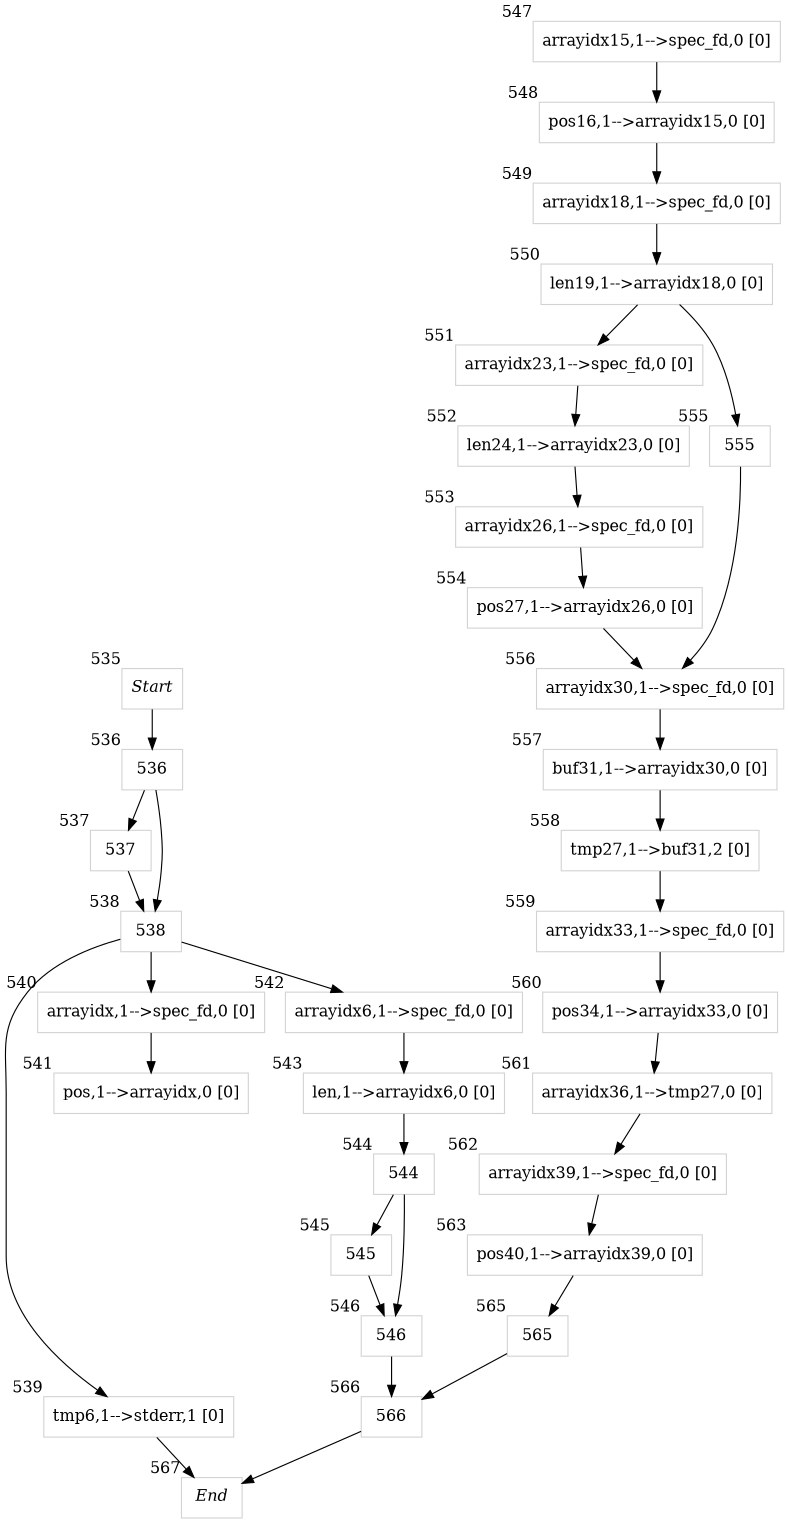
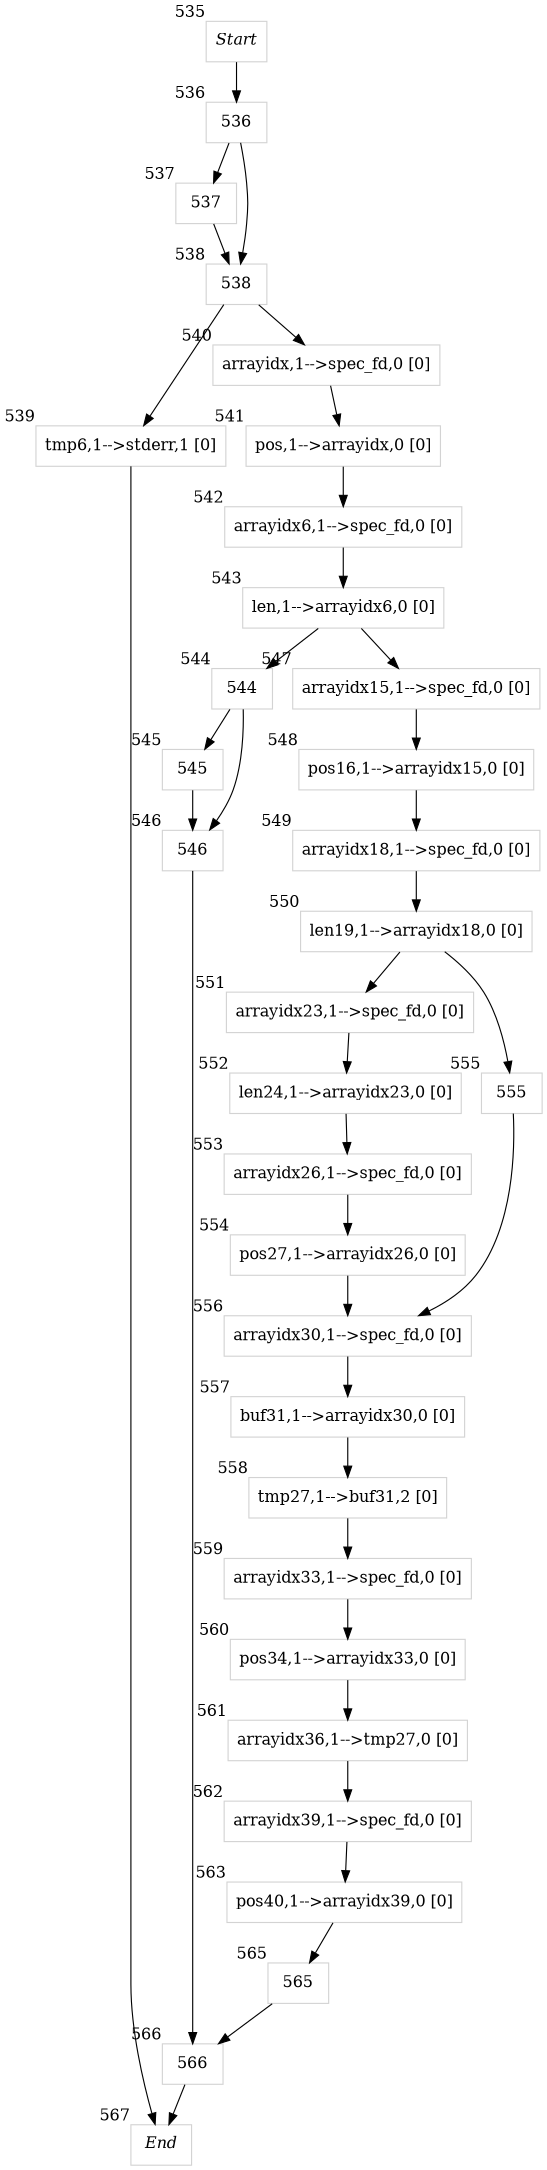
none -> (376, 644)
(257, 965) -> (343, 481)
